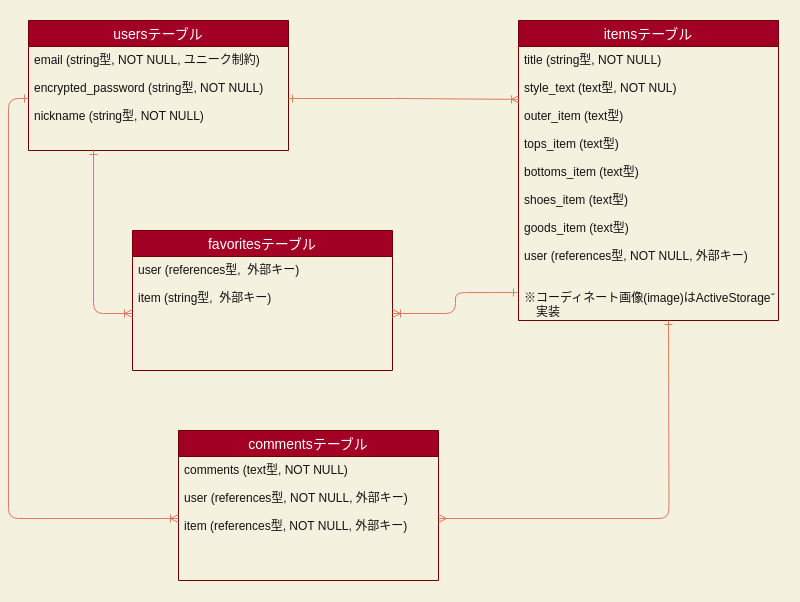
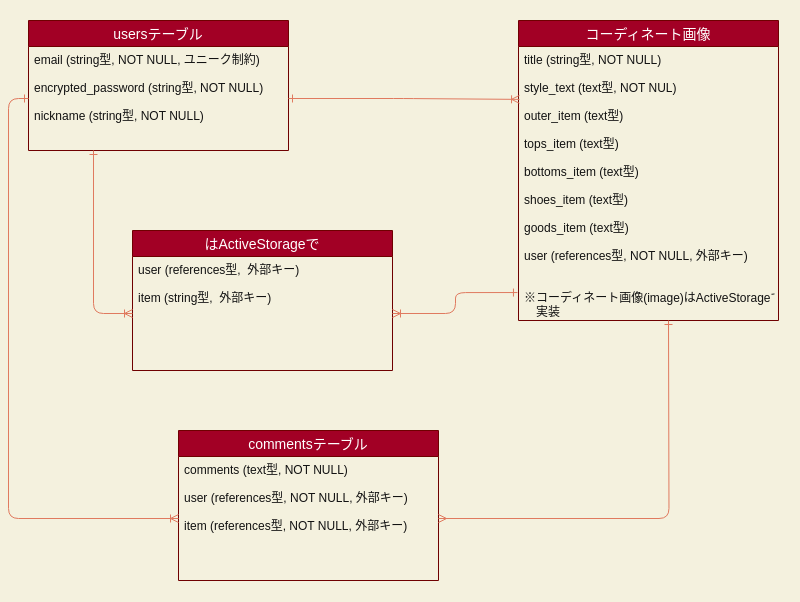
(648, 34) -> (648, 34)
(262, 244) -> (262, 244)
